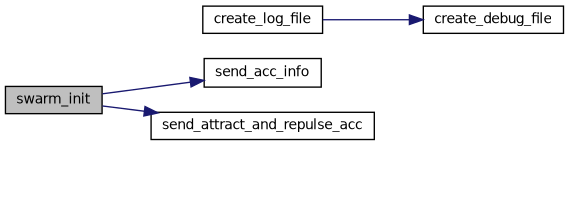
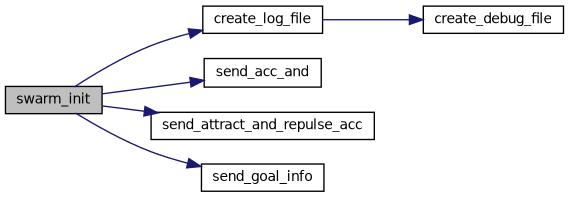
none -> (129, 55)
(263, 73) -> (263, 73)
none -> (263, 178)
